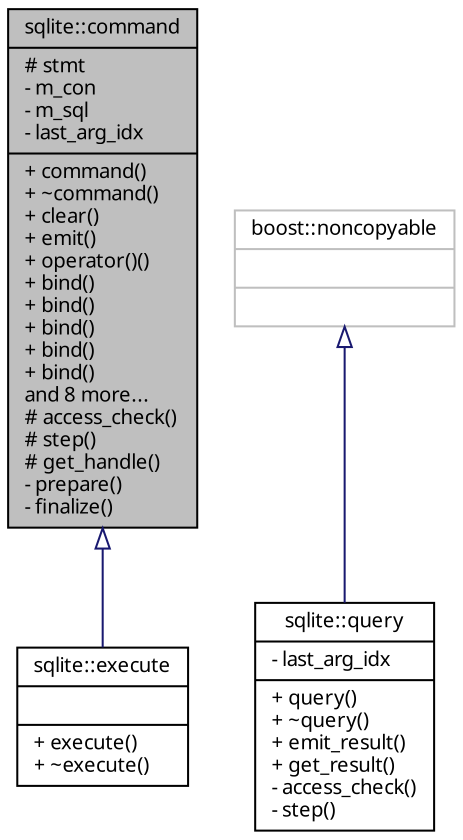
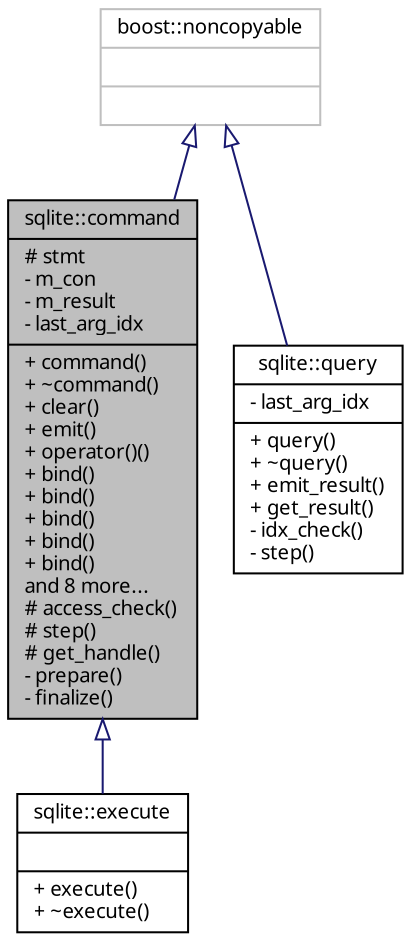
(57, 111) -> (71, 302)
none -> (182, 172)
(345, 788) -> (307, 531)
